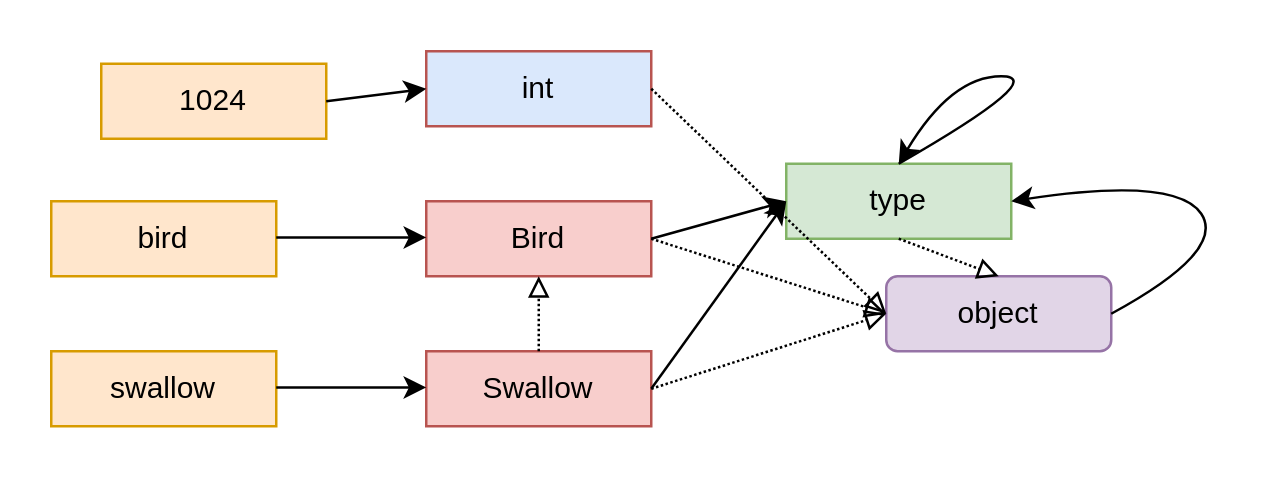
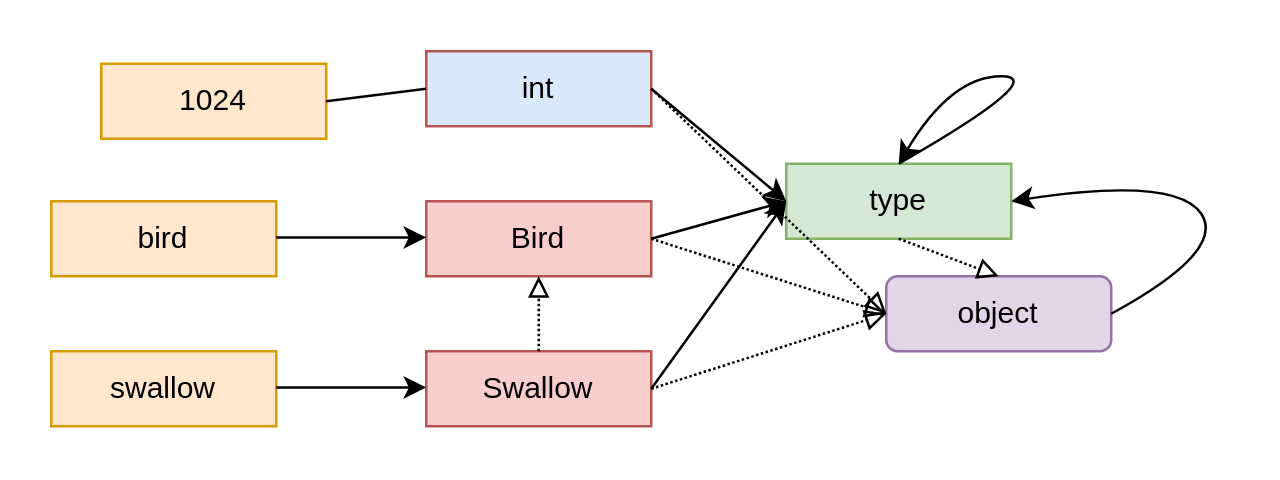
(408, 91) -> (416, 90)
none -> (735, 159)
